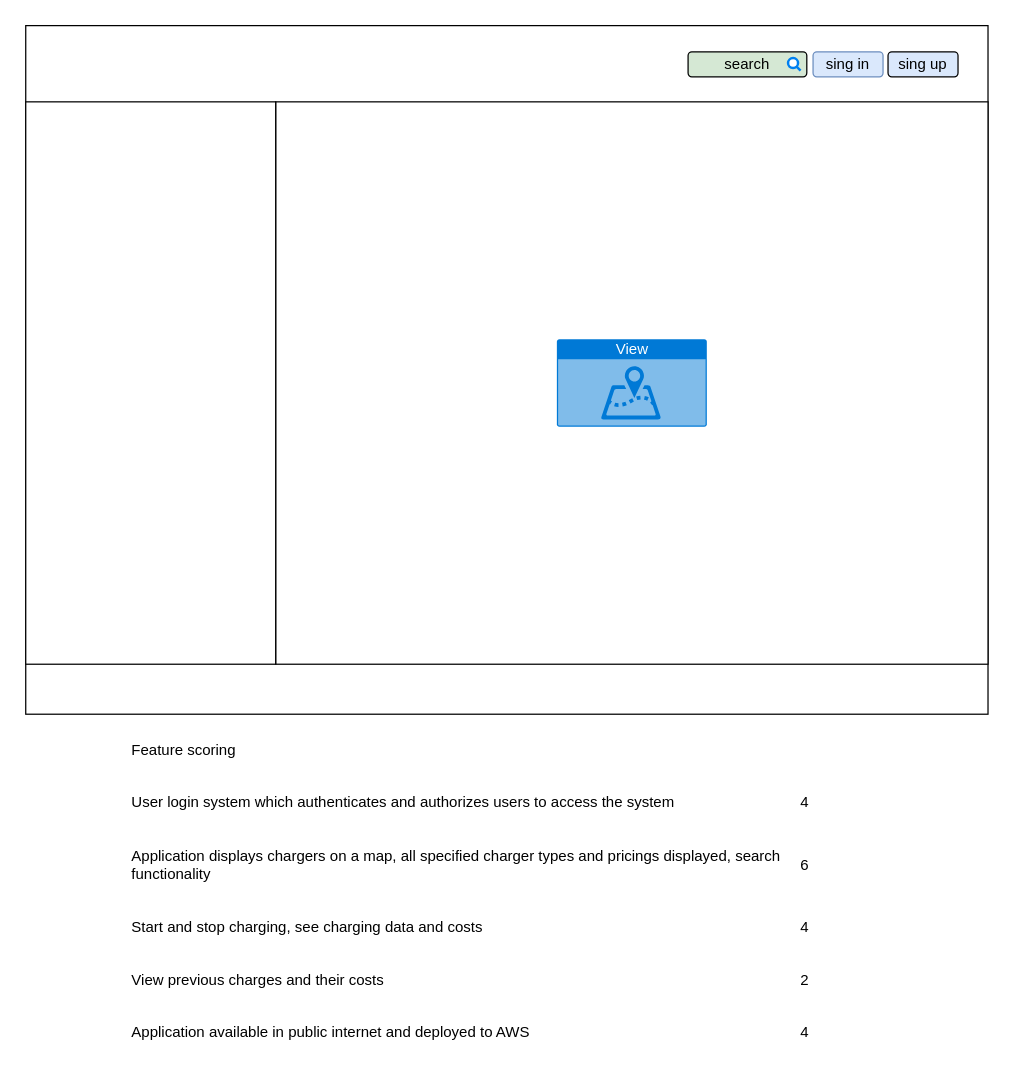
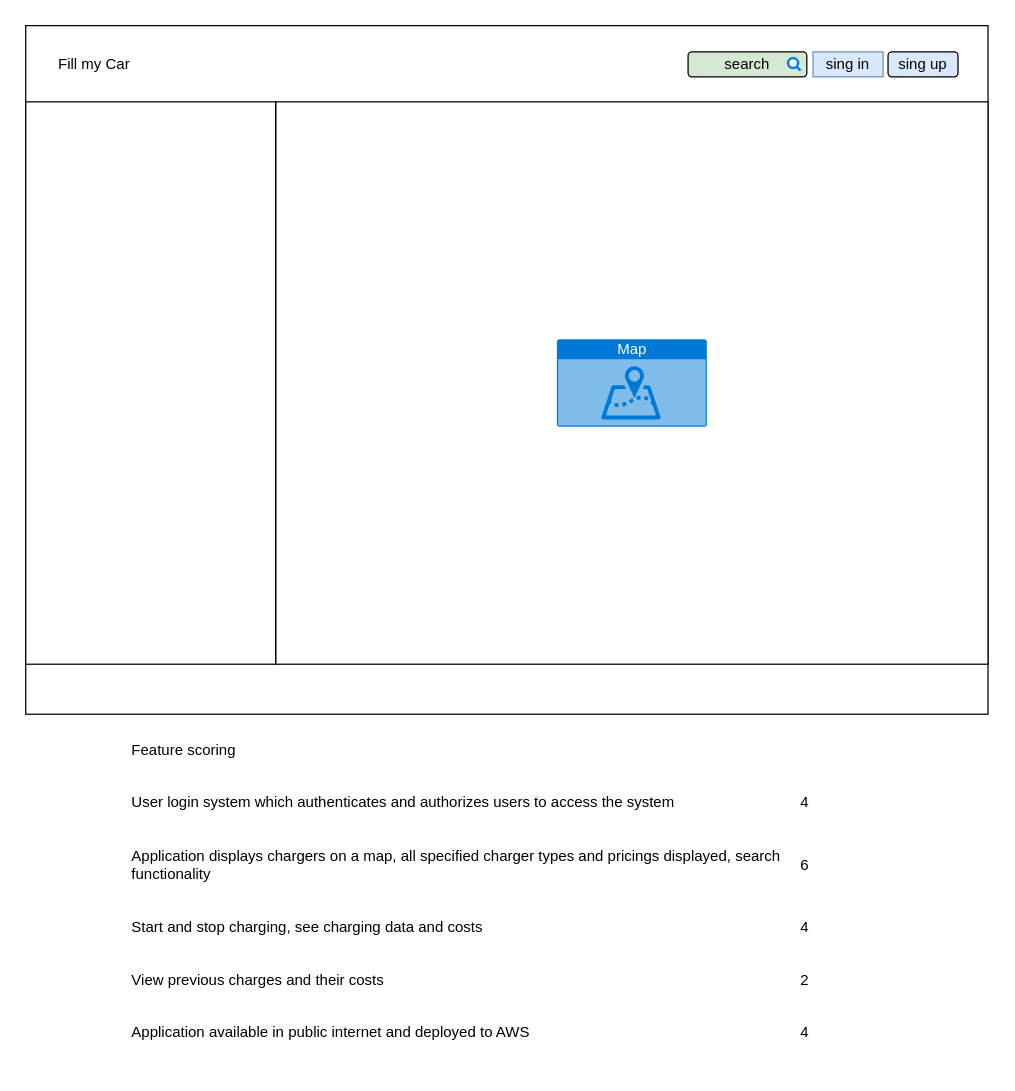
none -> (94, 64)
(848, 64) -> (848, 64)
(633, 350) -> (633, 350)
